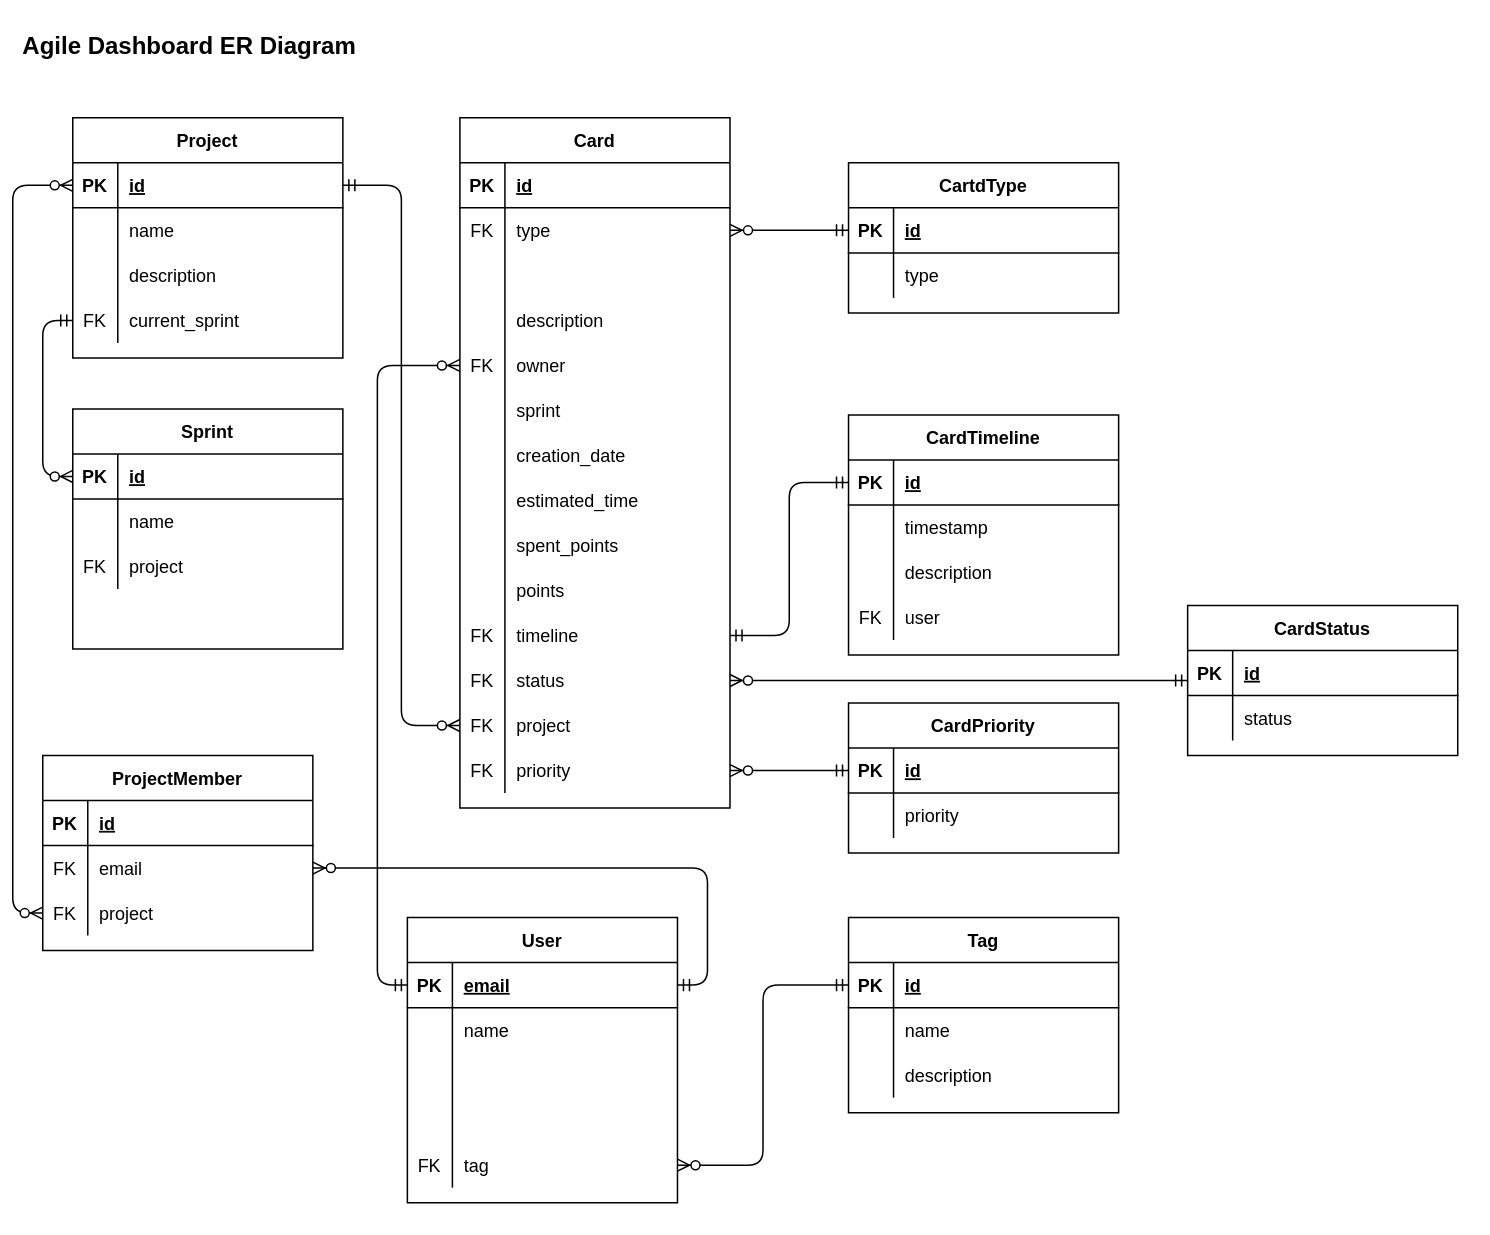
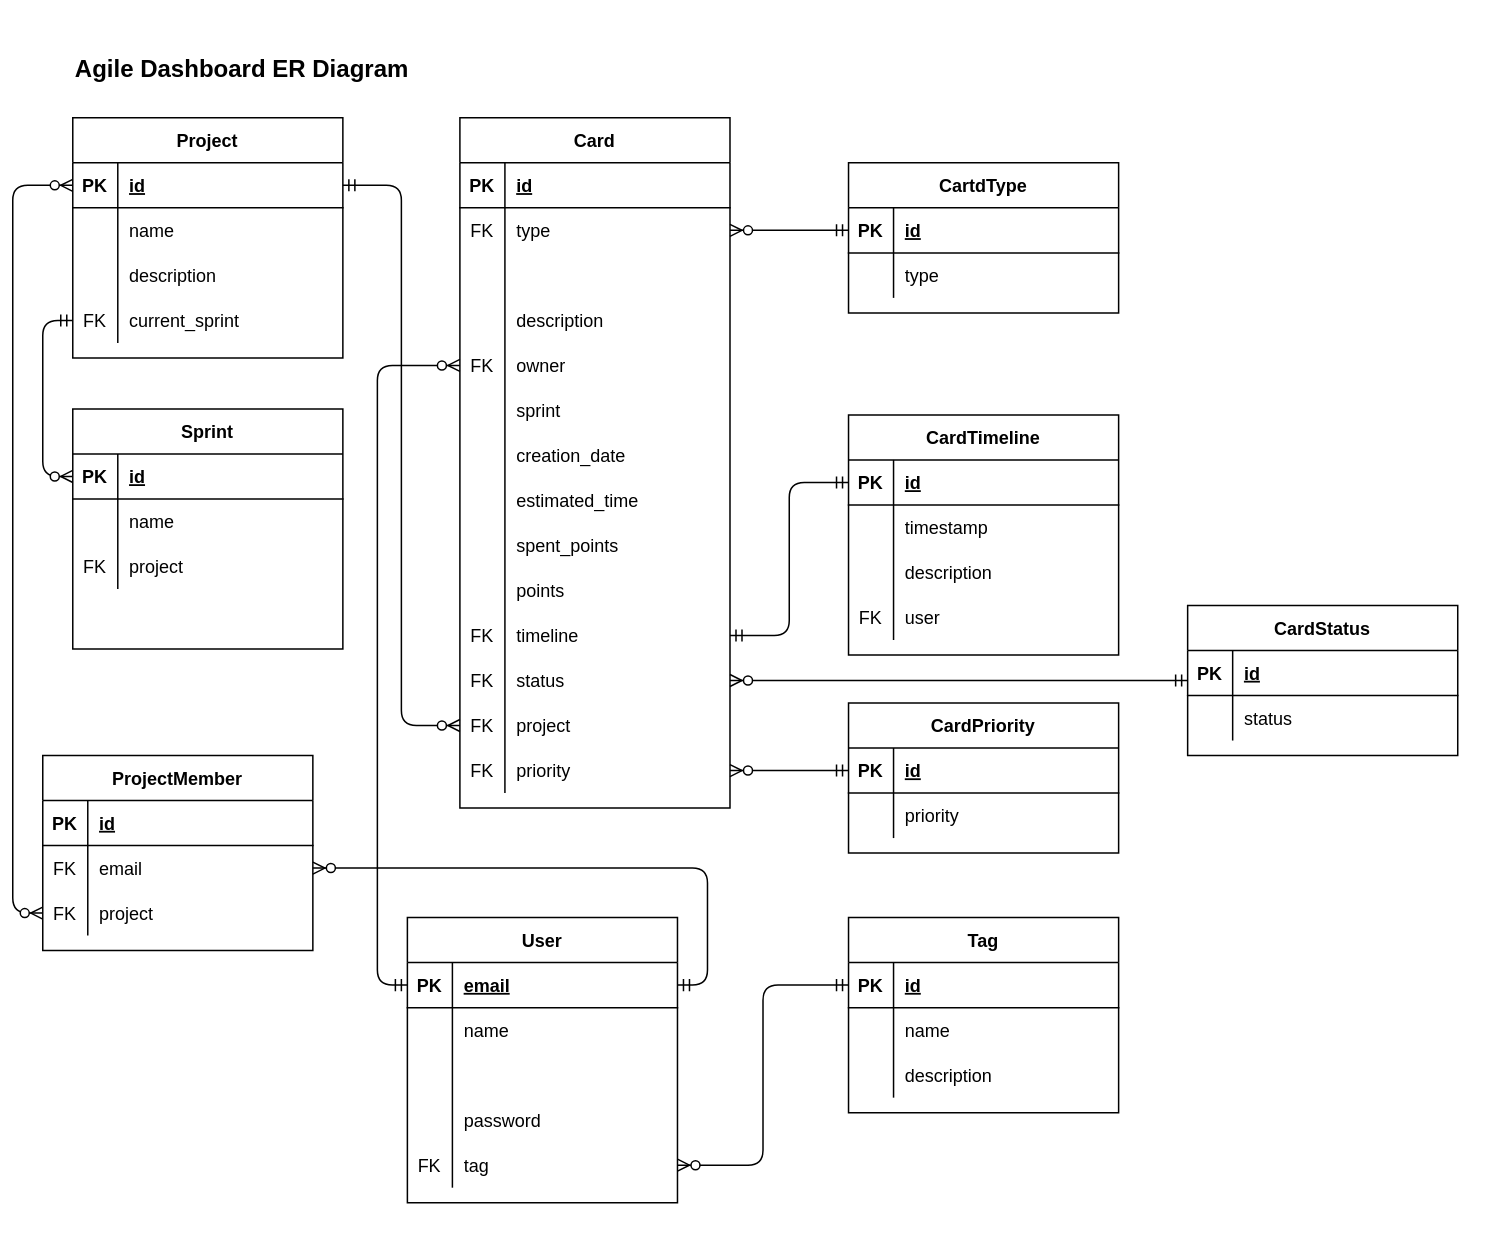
(190, 45) -> (242, 68)
none -> (565, 1120)
